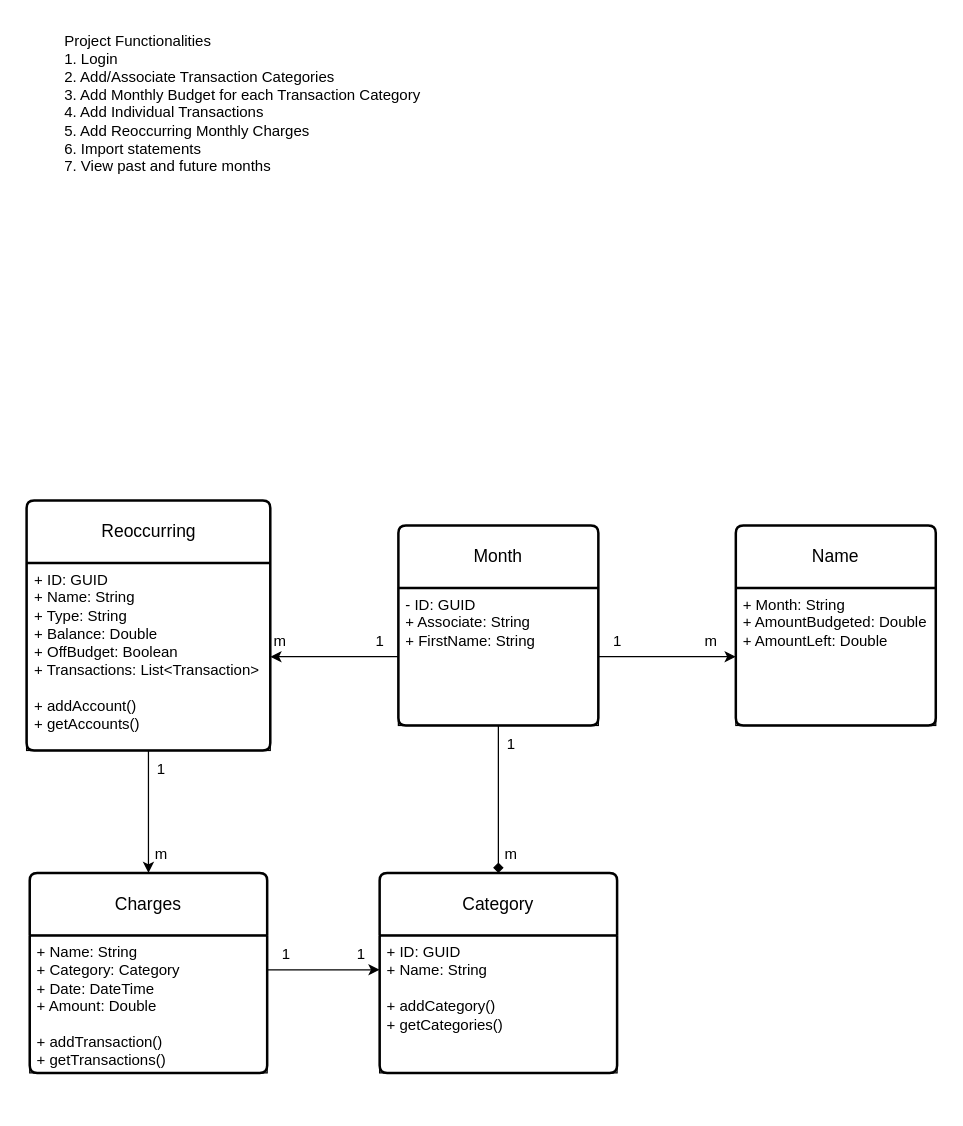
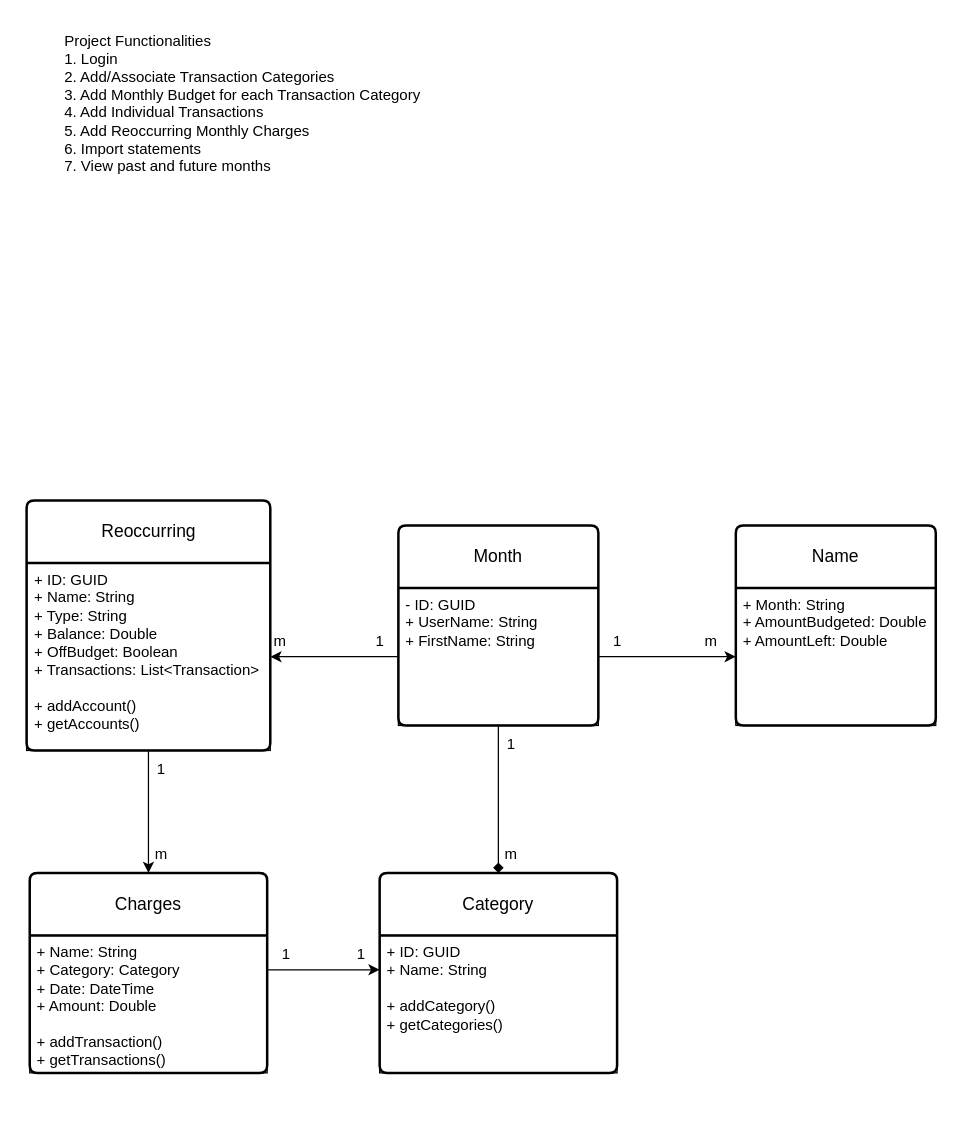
(476, 624) -> (476, 624)
